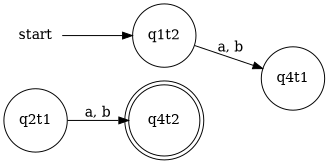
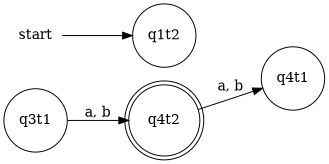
(224, 56) -> (226, 100)
(36, 120) -> (36, 120)
